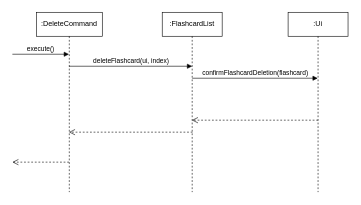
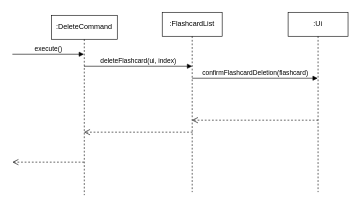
(69, 102) -> (84, 105)
